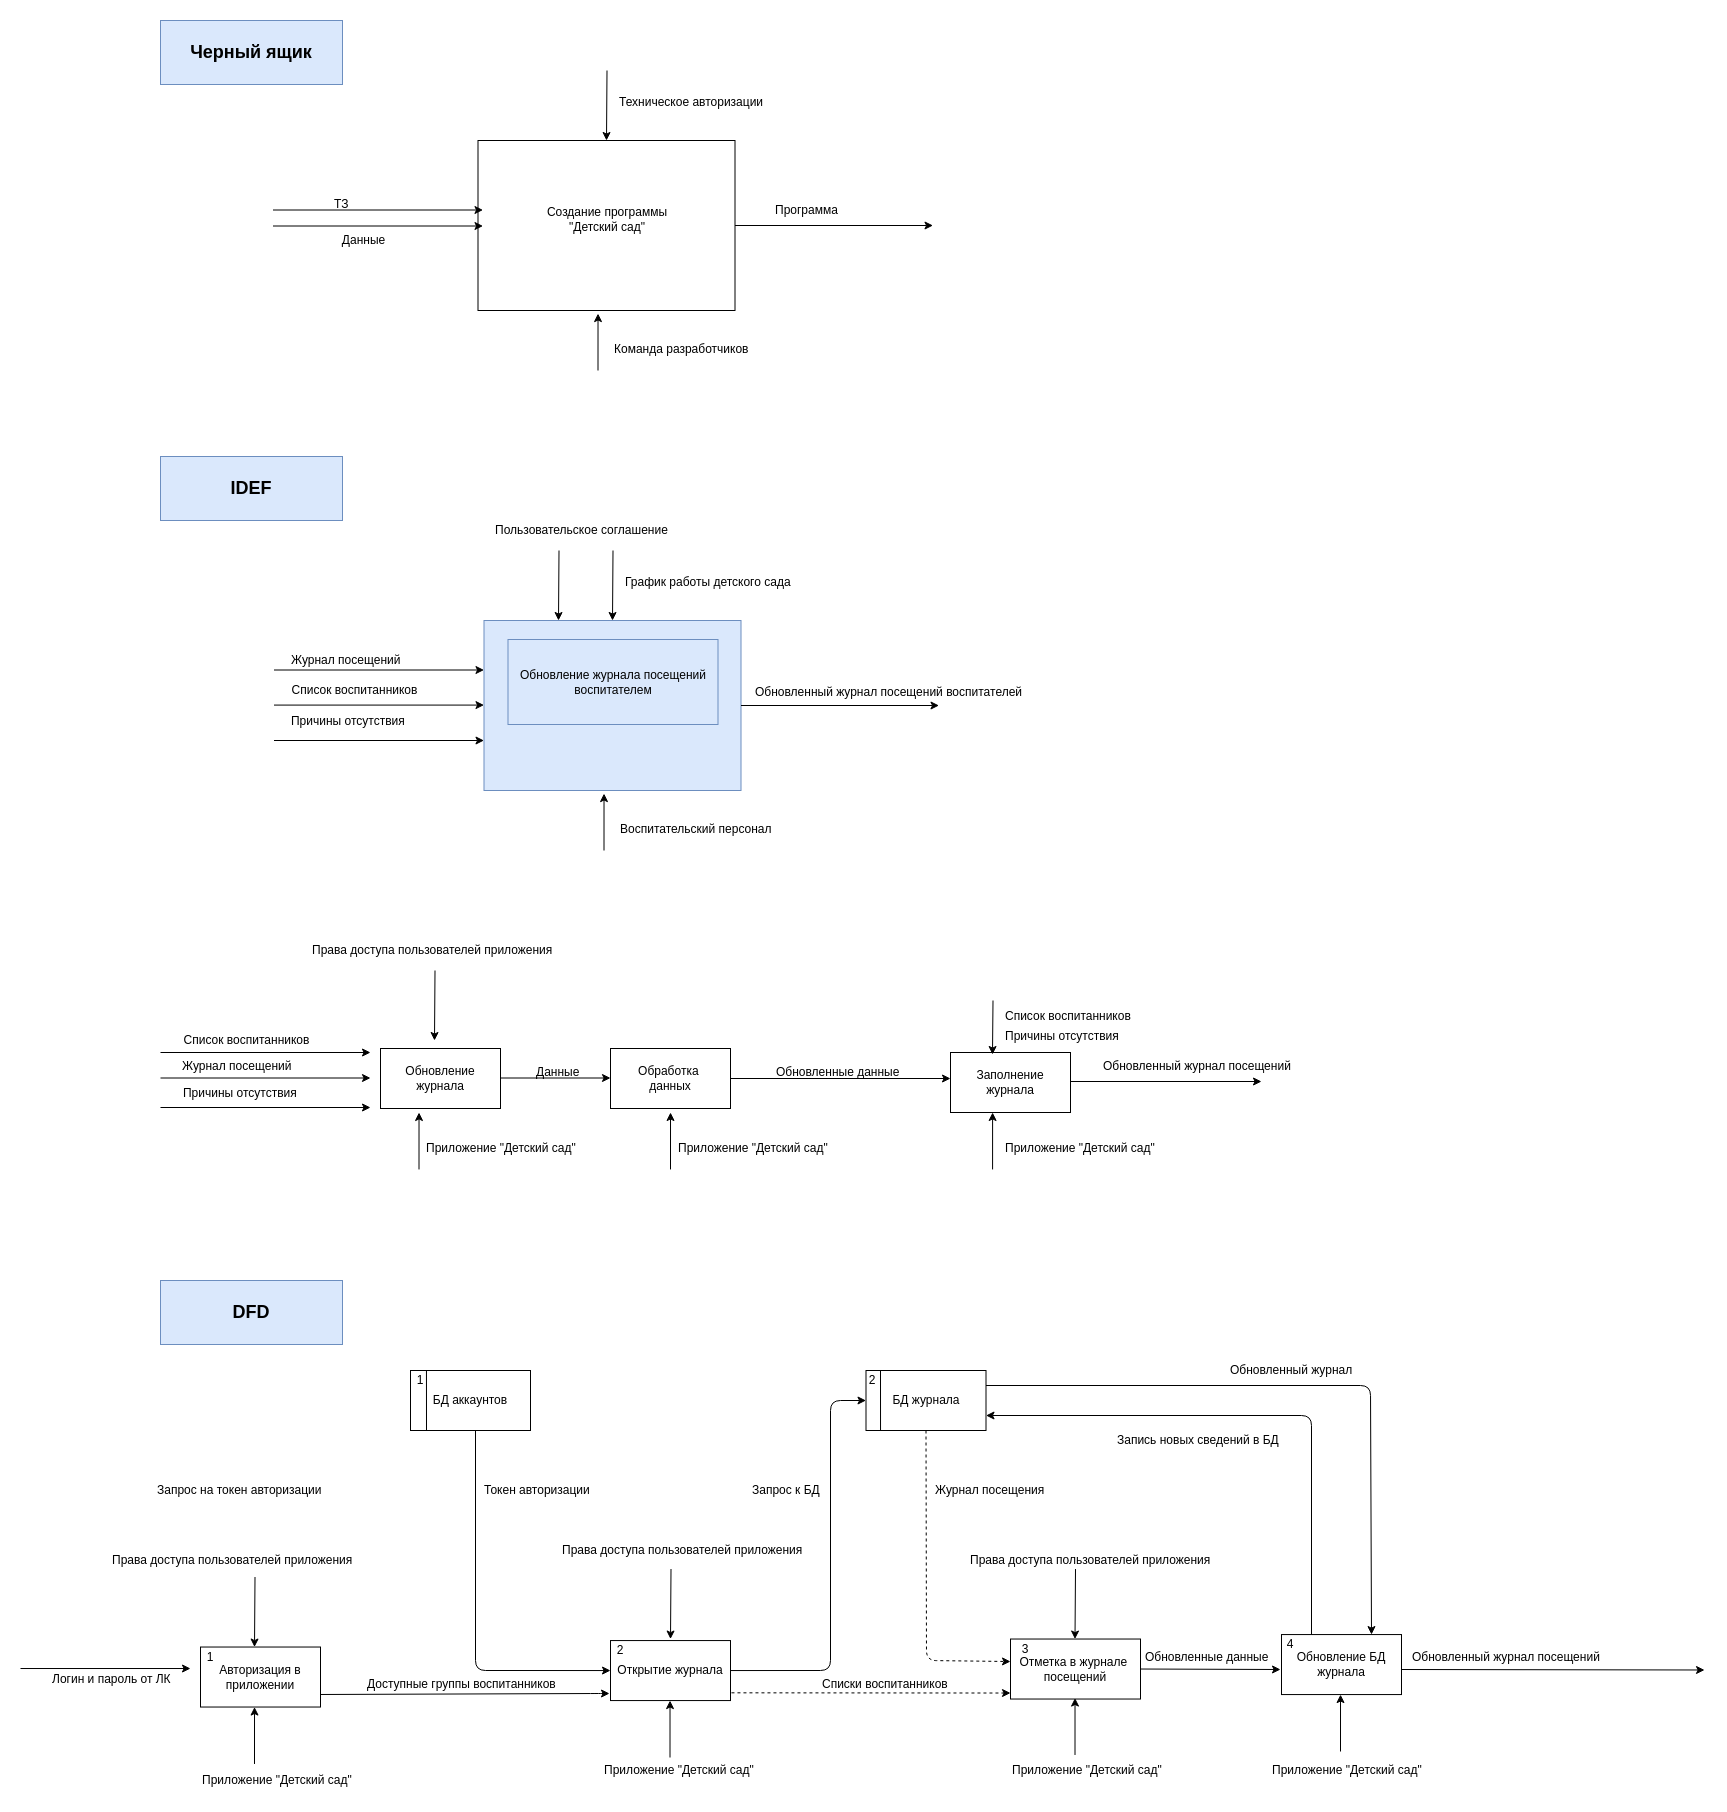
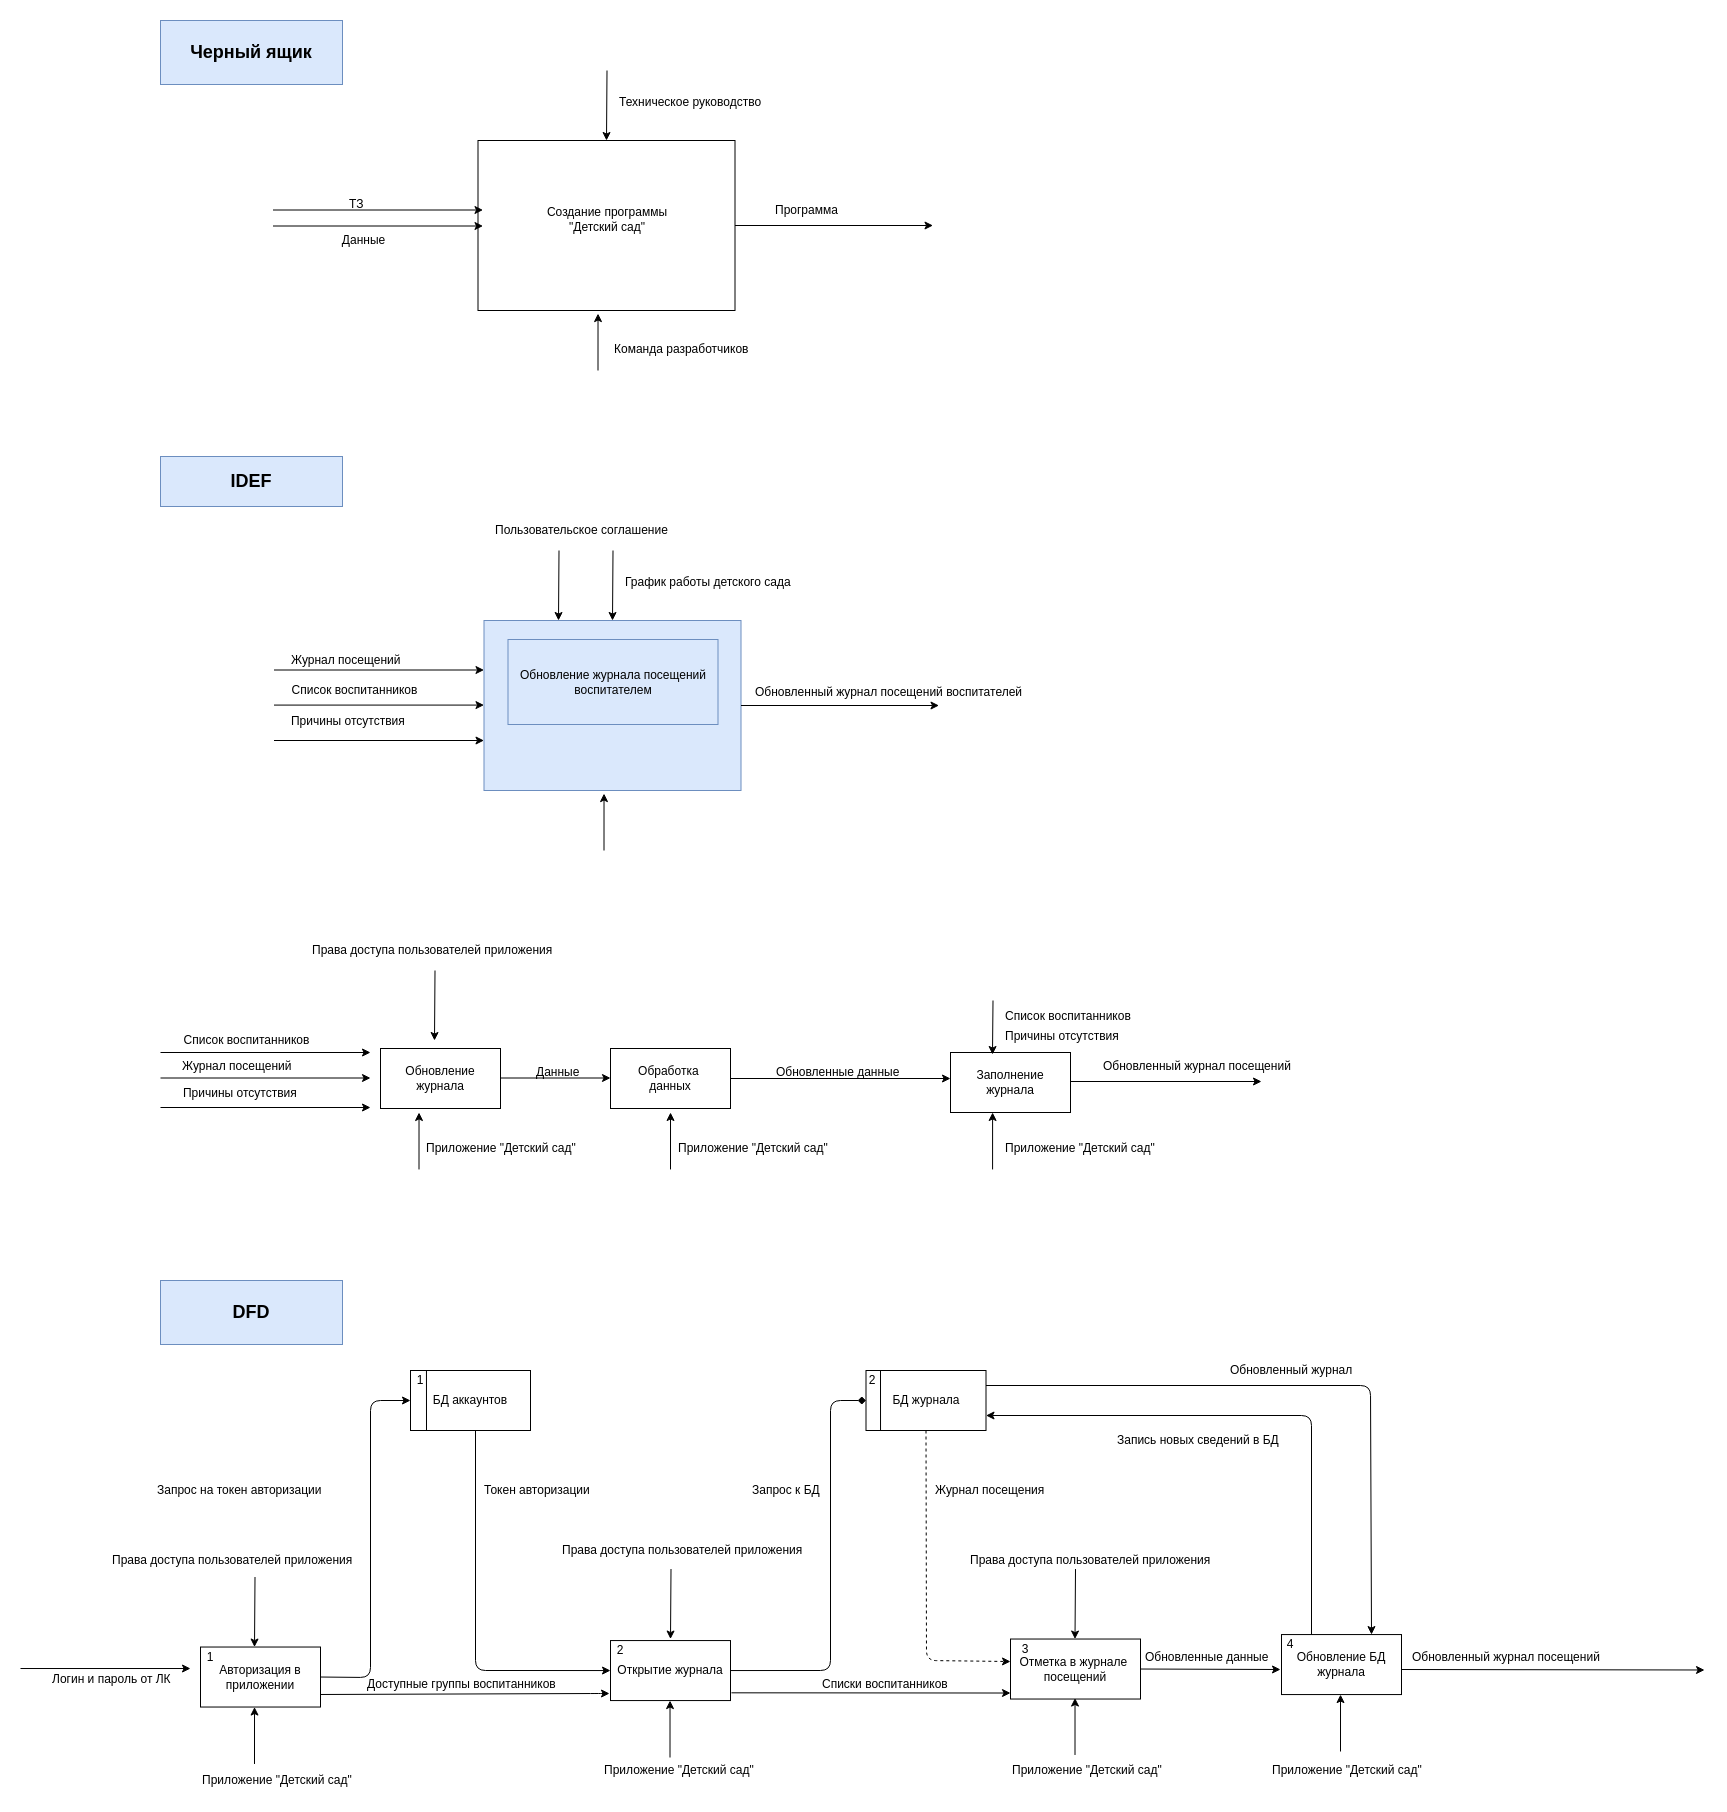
(695, 103) -> (695, 103)
(347, 204) -> (362, 204)
(252, 489) -> (252, 482)
(703, 830) -> none
(858, 1401) -> (857, 1401)
none -> (371, 1548)
(867, 1693) -> (867, 1693)
